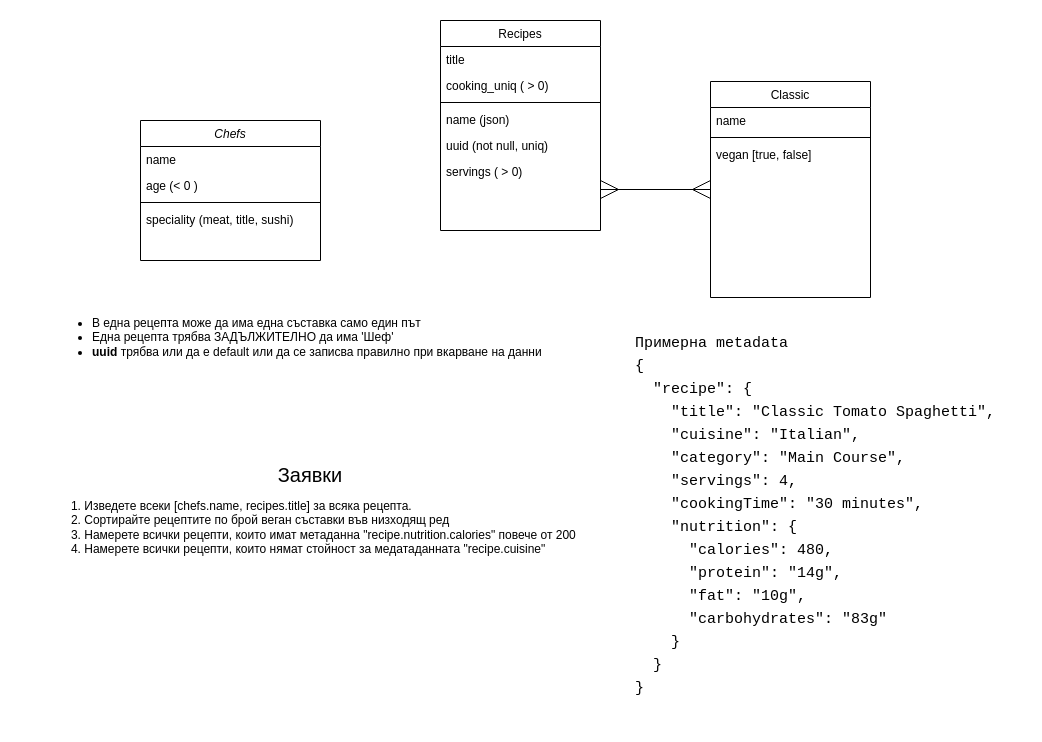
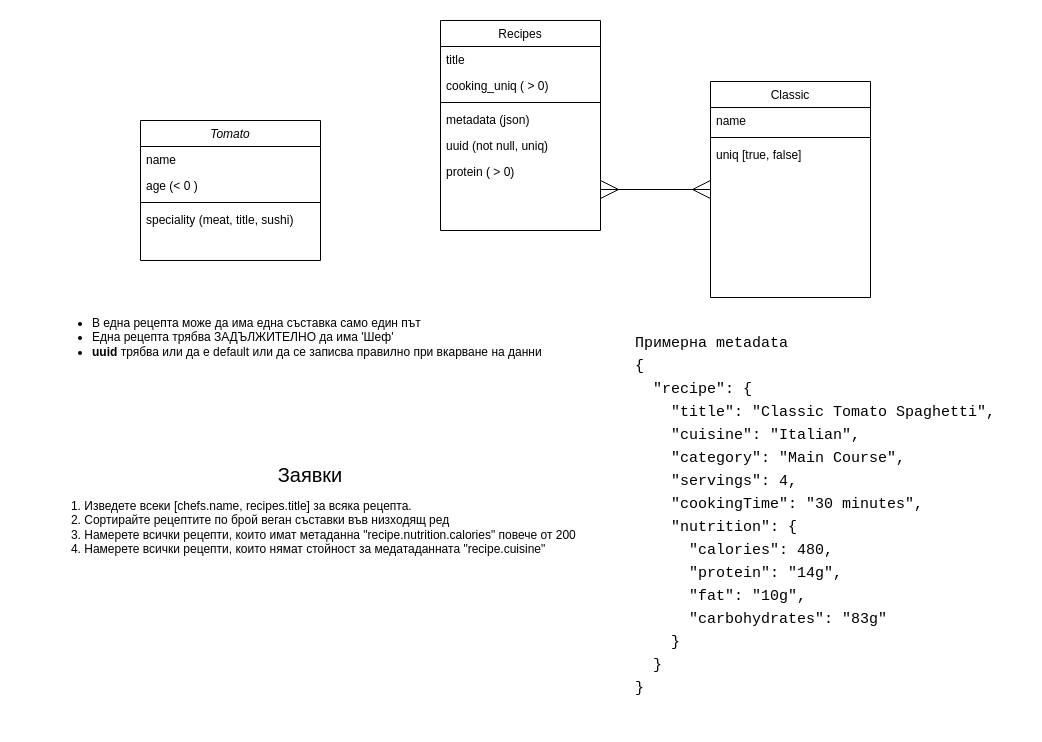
(481, 120) -> (495, 120)
(230, 134) -> (230, 134)
(774, 155) -> (769, 155)
(490, 172) -> (487, 172)
